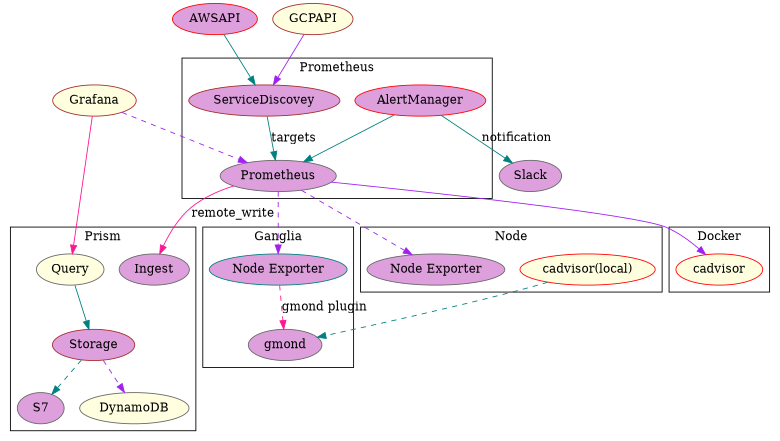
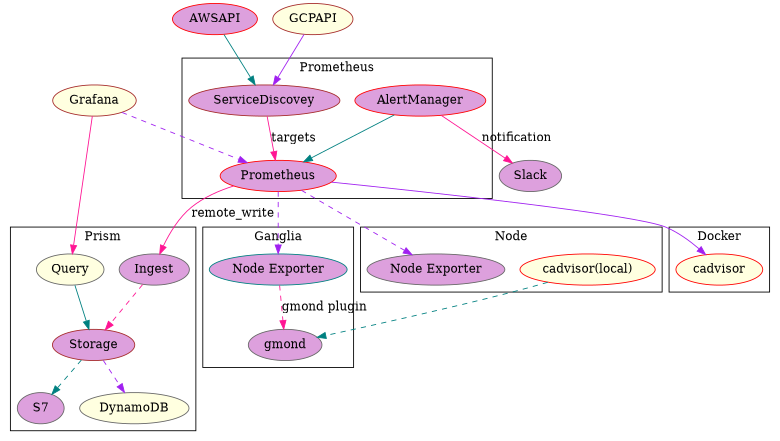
(270, 134) -> (270, 134)
(473, 137) -> (473, 137)
(278, 176) -> (278, 176)
none -> (127, 304)
